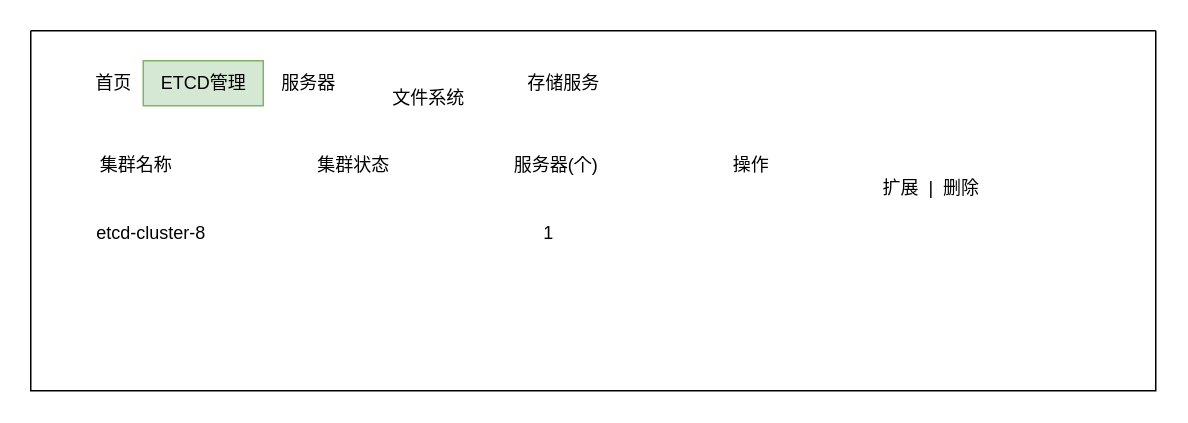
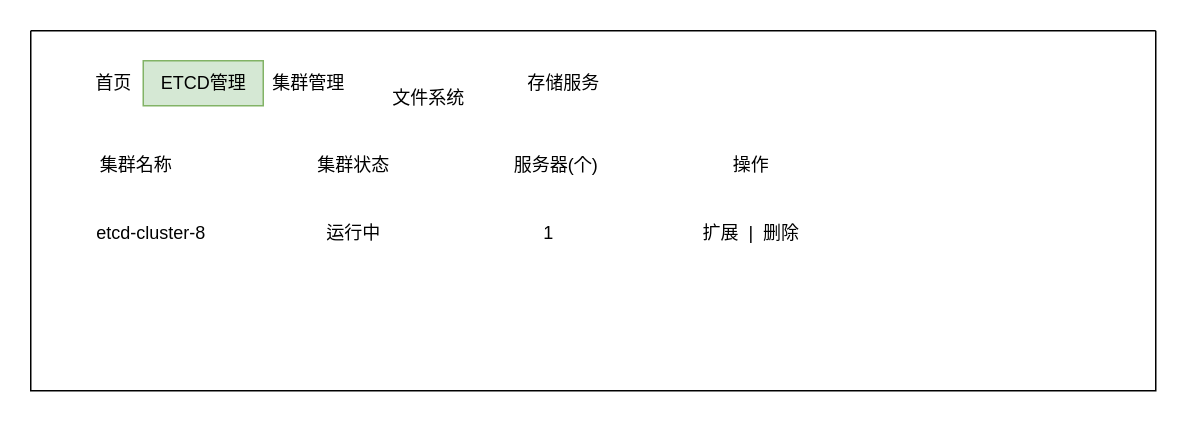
(309, 83) -> (309, 83)
(931, 188) -> (751, 233)
none -> (353, 233)
